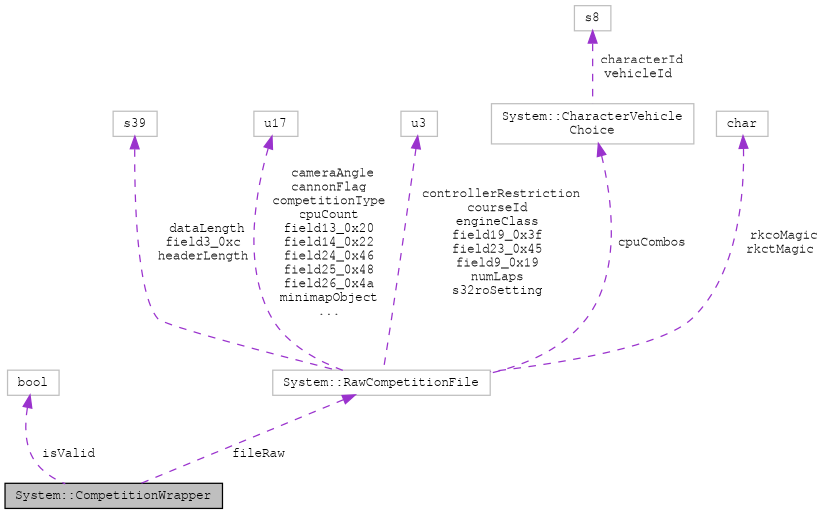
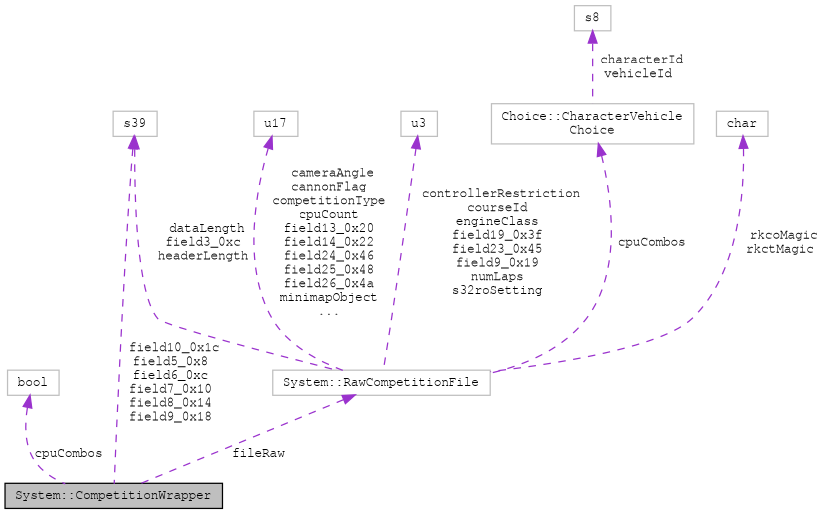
(593, 124) -> (593, 124)
none -> (122, 316)
(65, 454) -> (65, 454)
